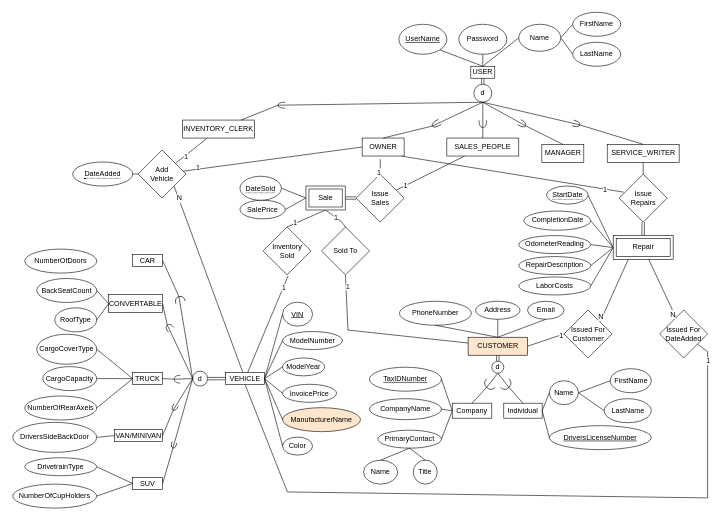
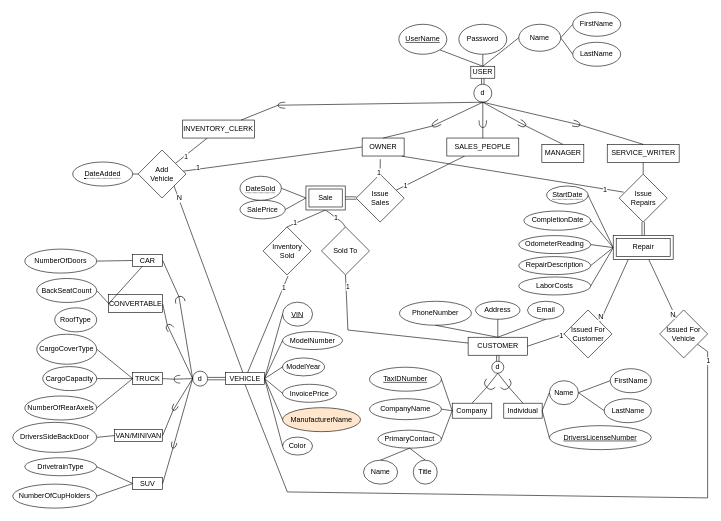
none -> (114, 261)
(102, 312) -> (125, 285)
(684, 335) -> (684, 335)
(498, 347) -> (498, 347)
